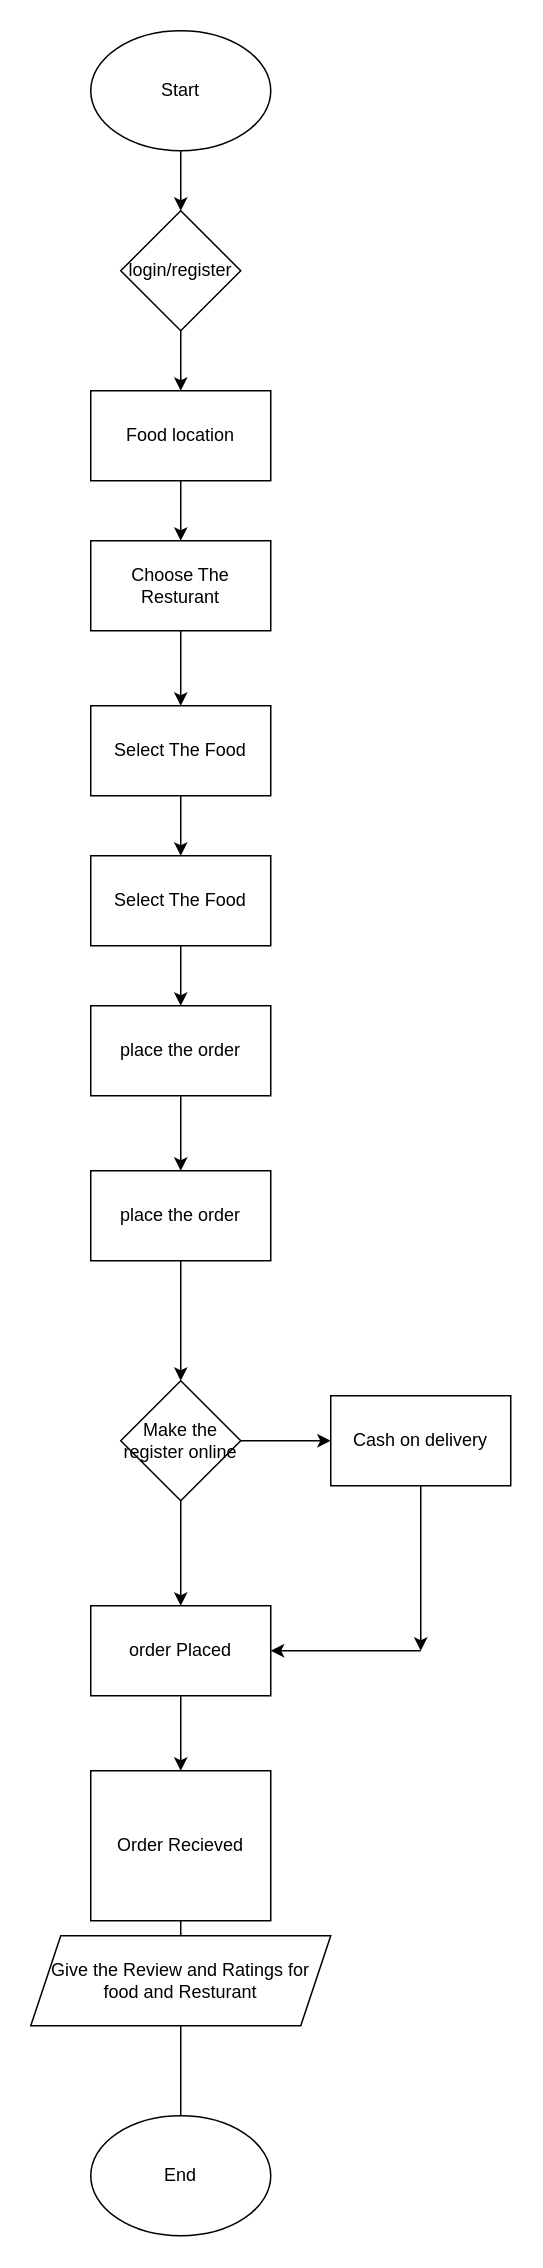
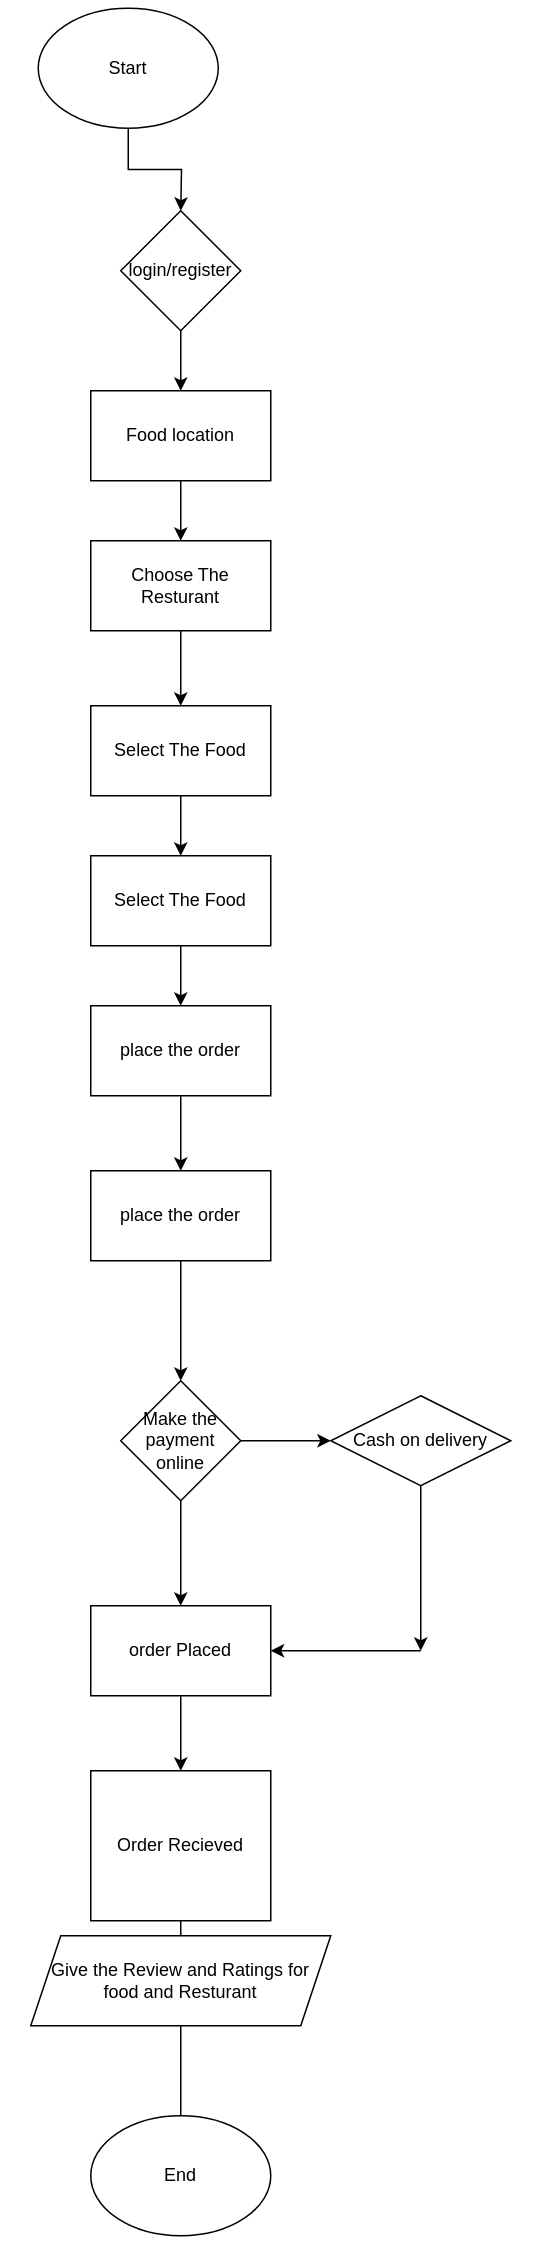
(181, 91) -> (128, 68)
(181, 1441) -> (181, 1441)
(421, 1441) -> (421, 1441)
